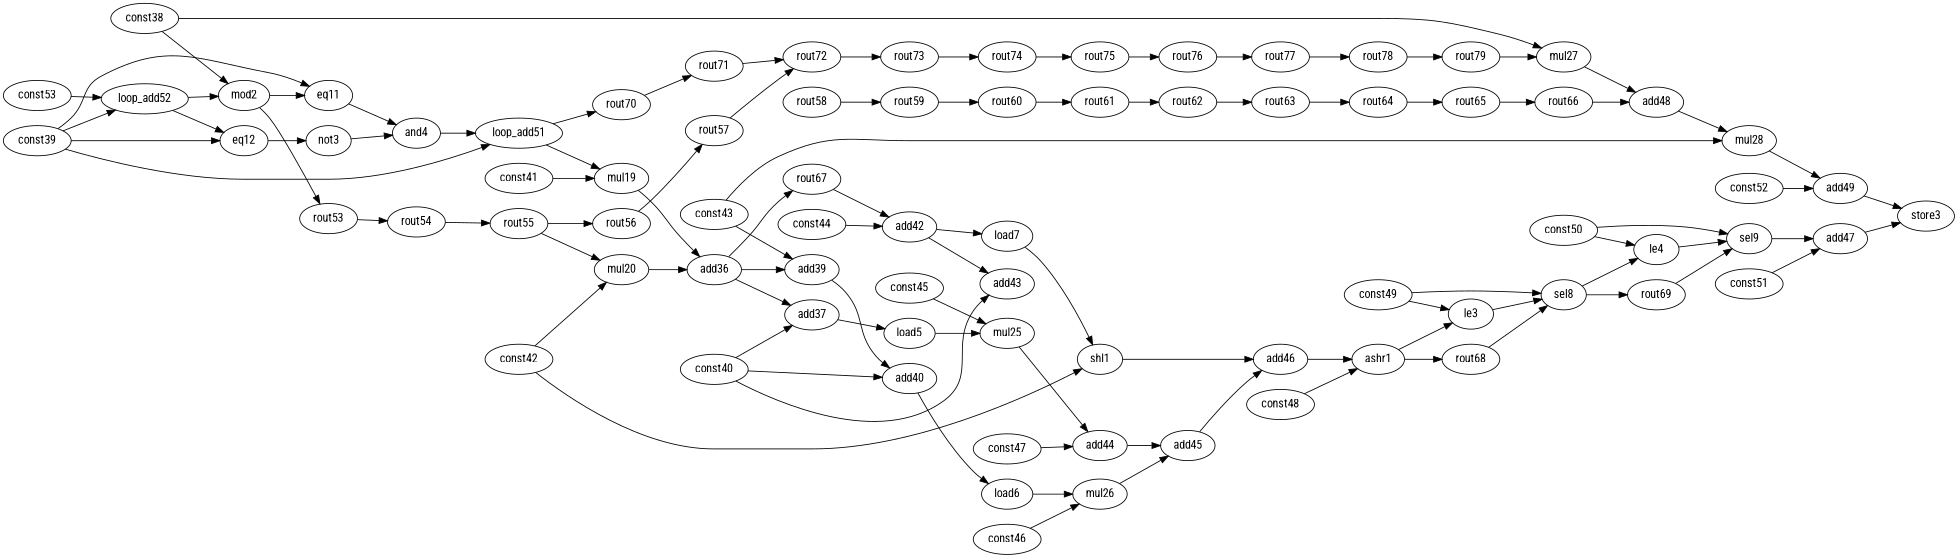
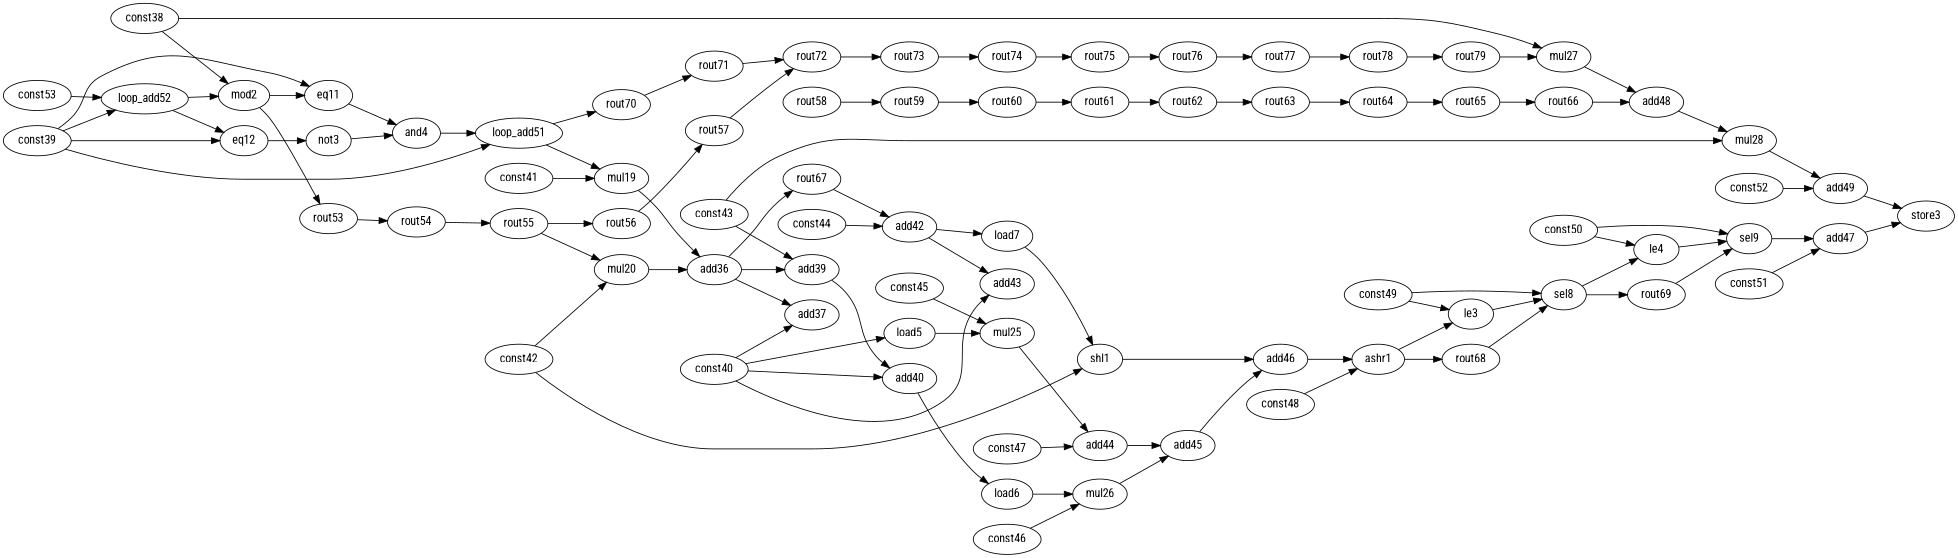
(854, 323) -> (811, 351)
